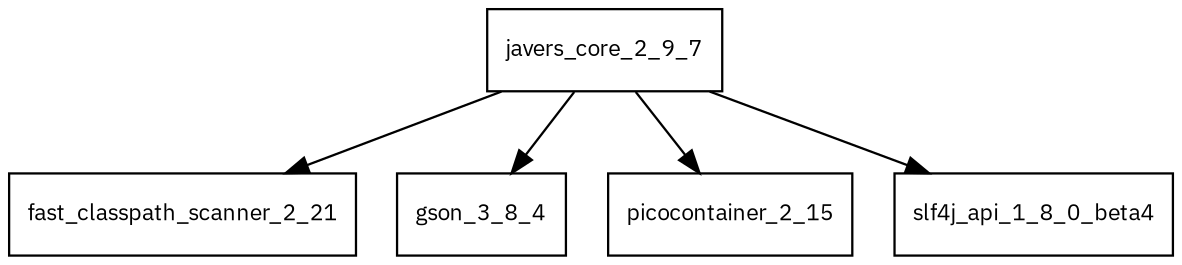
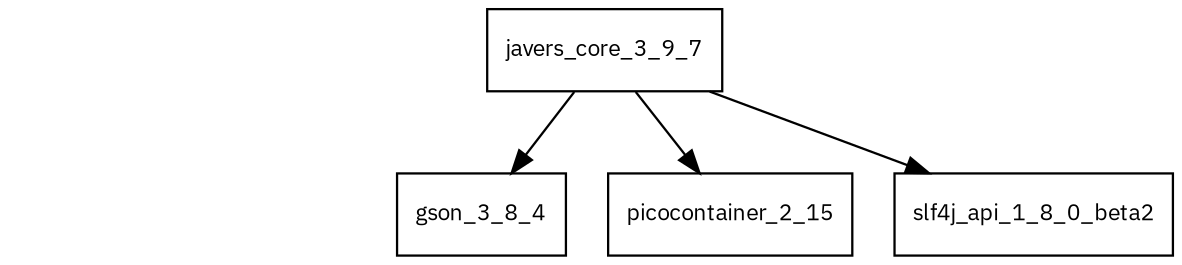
(605, 50) -> (605, 50)
(183, 215) -> none
(1034, 215) -> (1034, 215)
